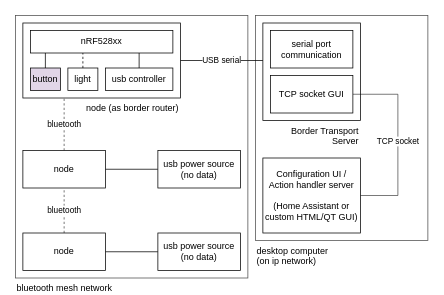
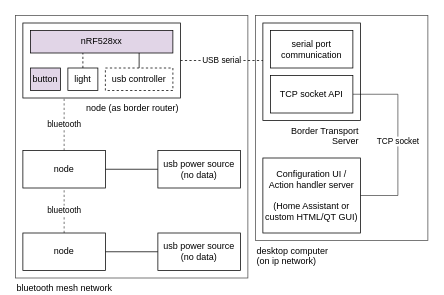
(102, 42) -> (102, 42)
(250, 60) -> (250, 60)
(45, 61) -> none
(139, 79) -> (139, 79)
(312, 94) -> (312, 94)
